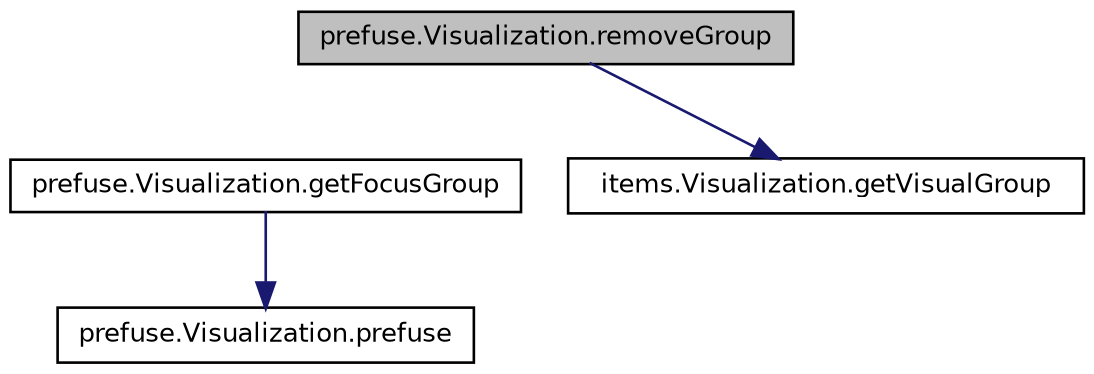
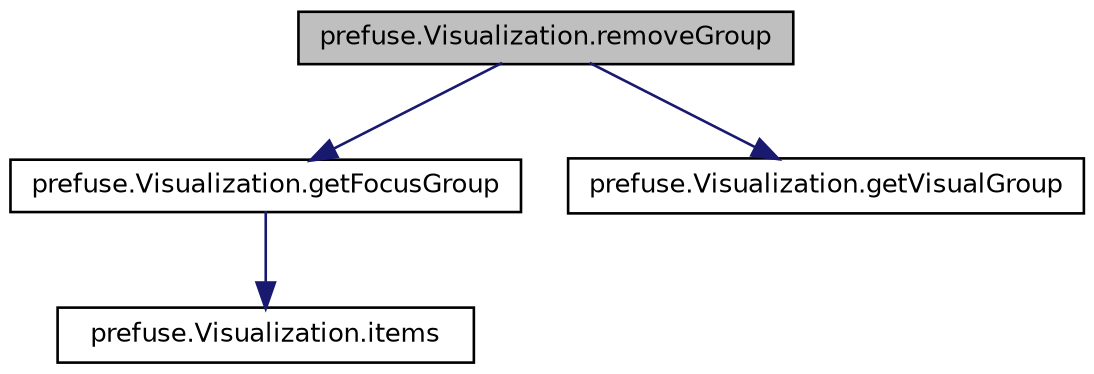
none -> (418, 106)
(826, 186) -> (826, 186)
(266, 335) -> (266, 335)
